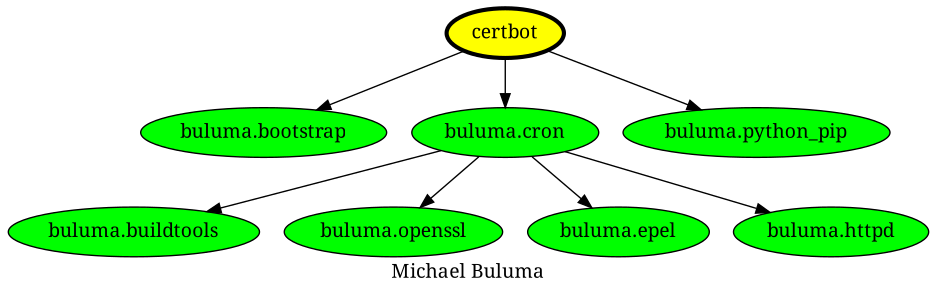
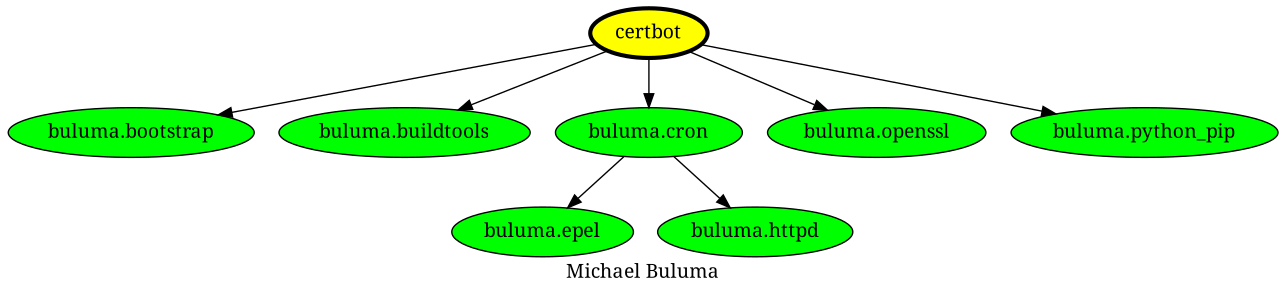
(455, 178) -> (752, 78)
(331, 179) -> (539, 78)
